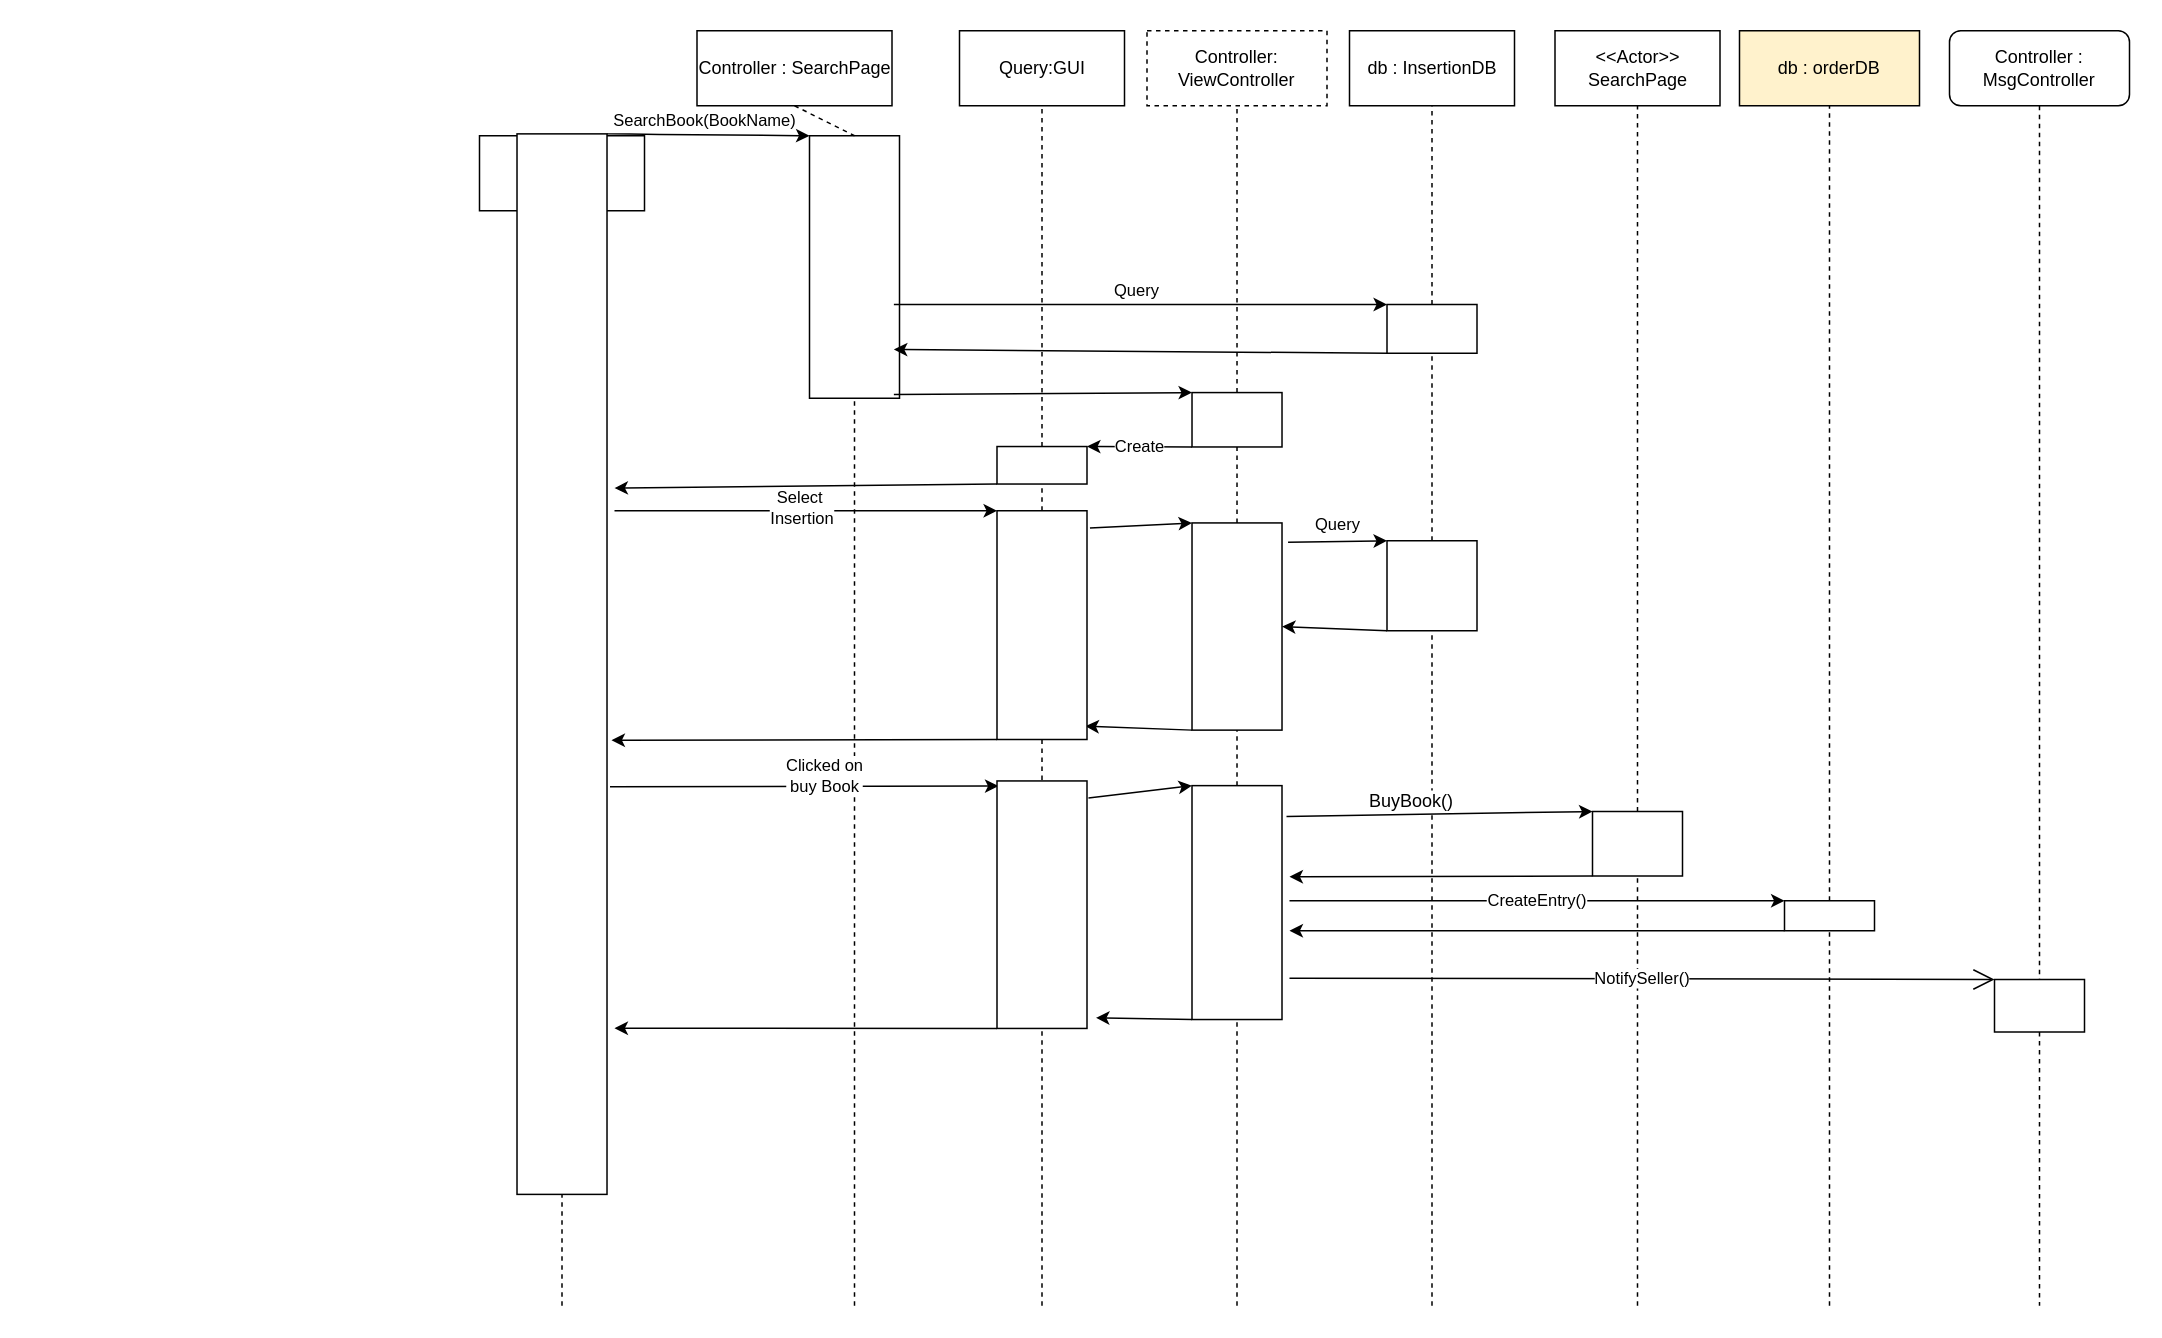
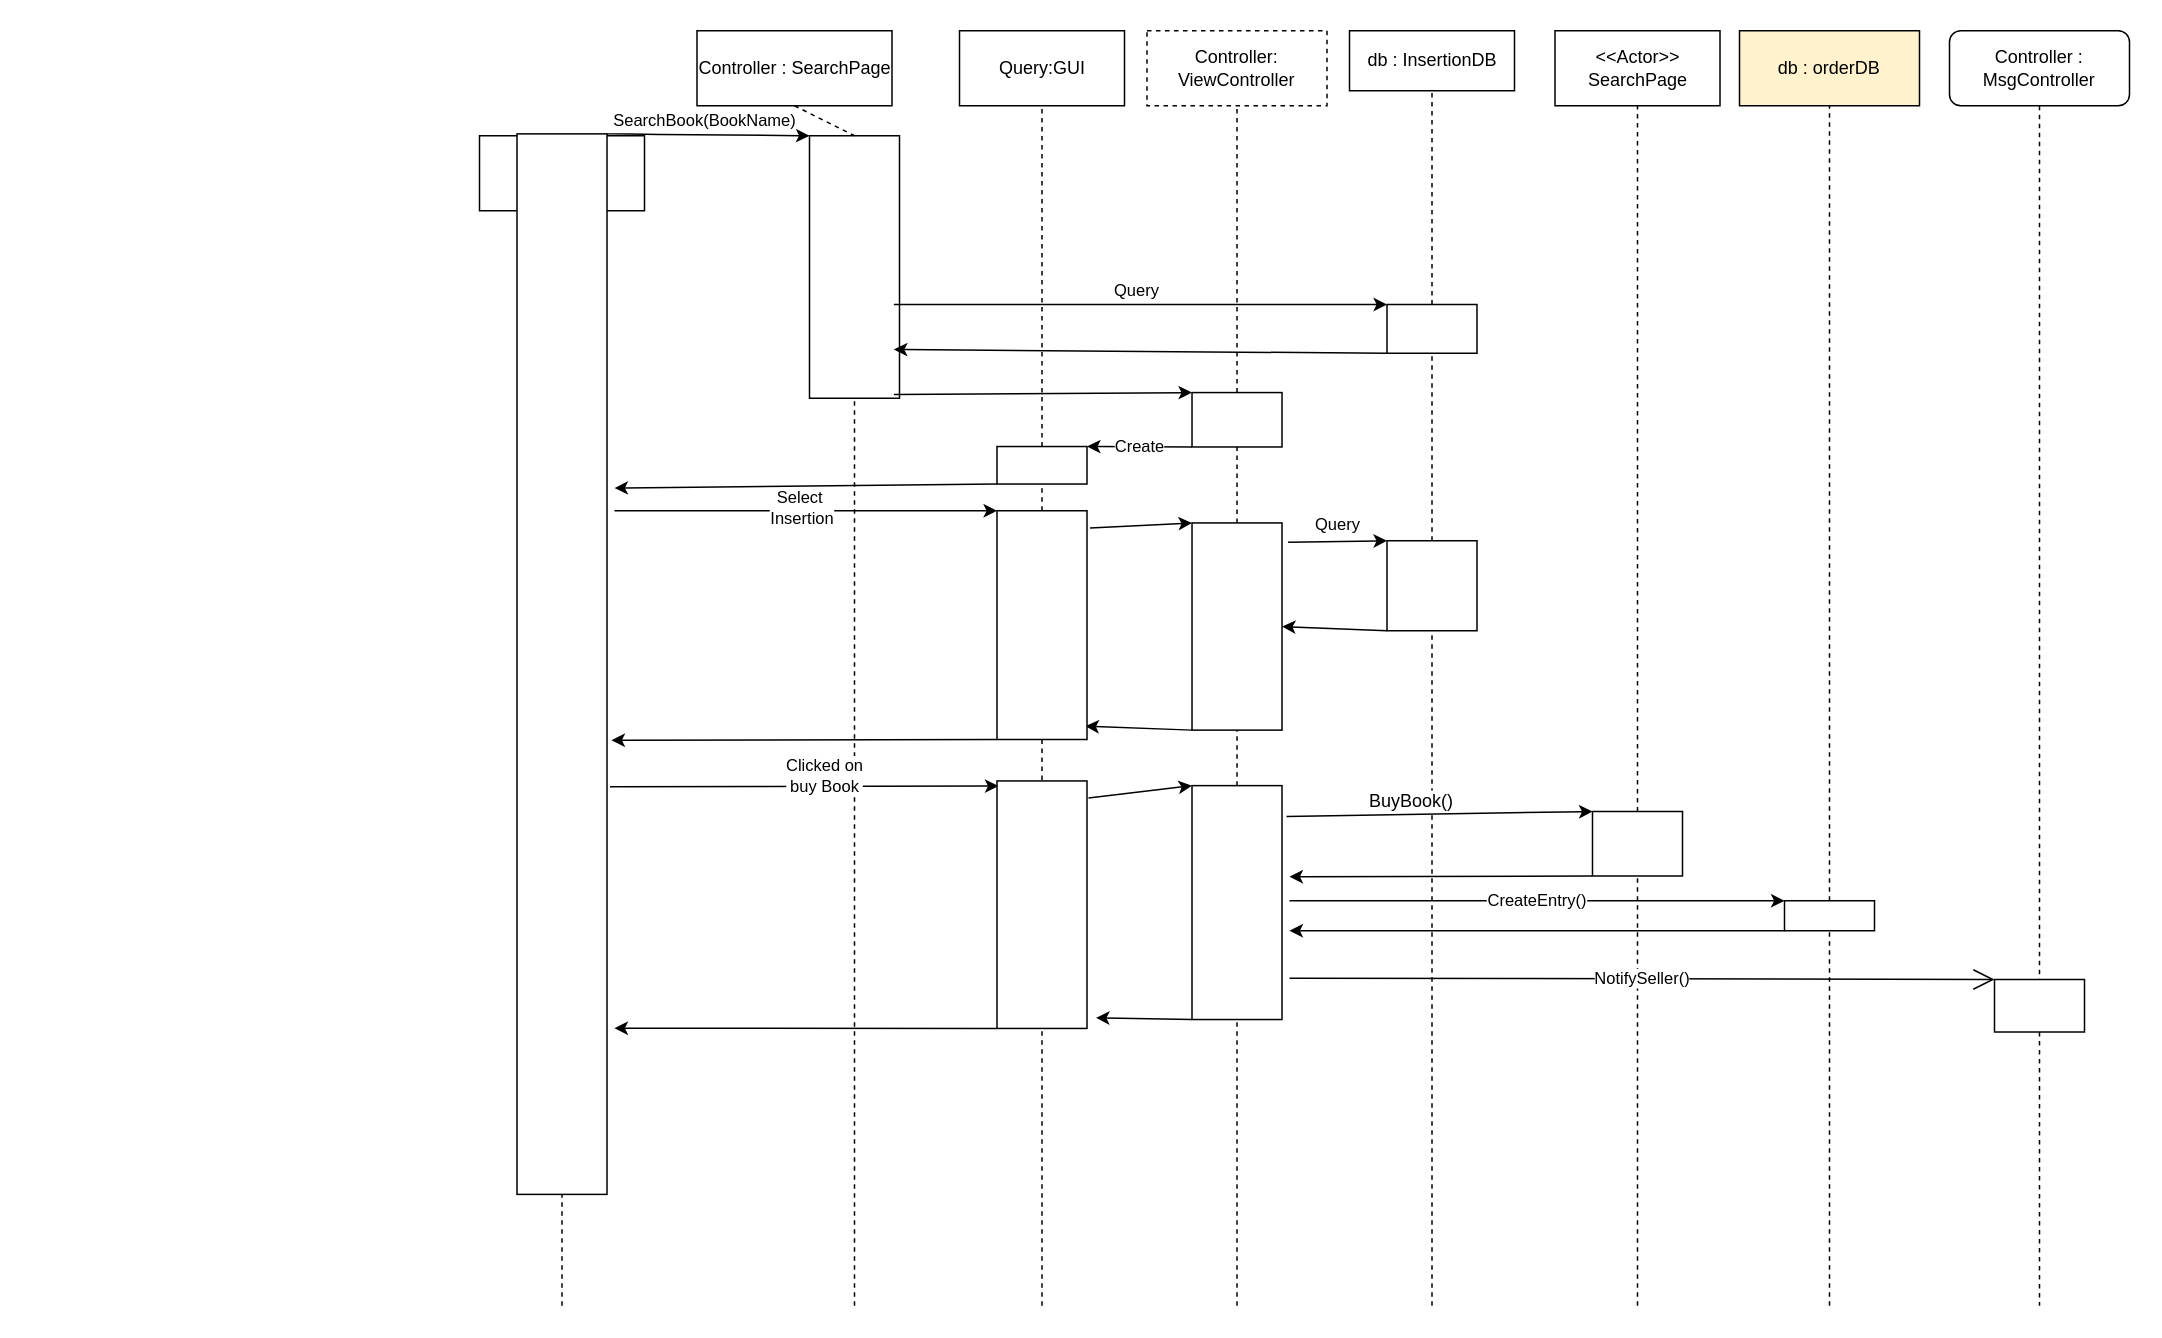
(1432, 68) -> (1432, 61)
